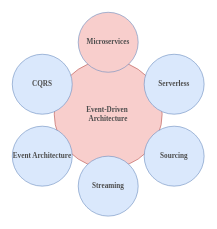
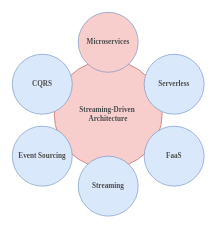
(108, 114) -> (108, 114)
(42, 156) -> (42, 156)
(174, 156) -> (174, 156)
